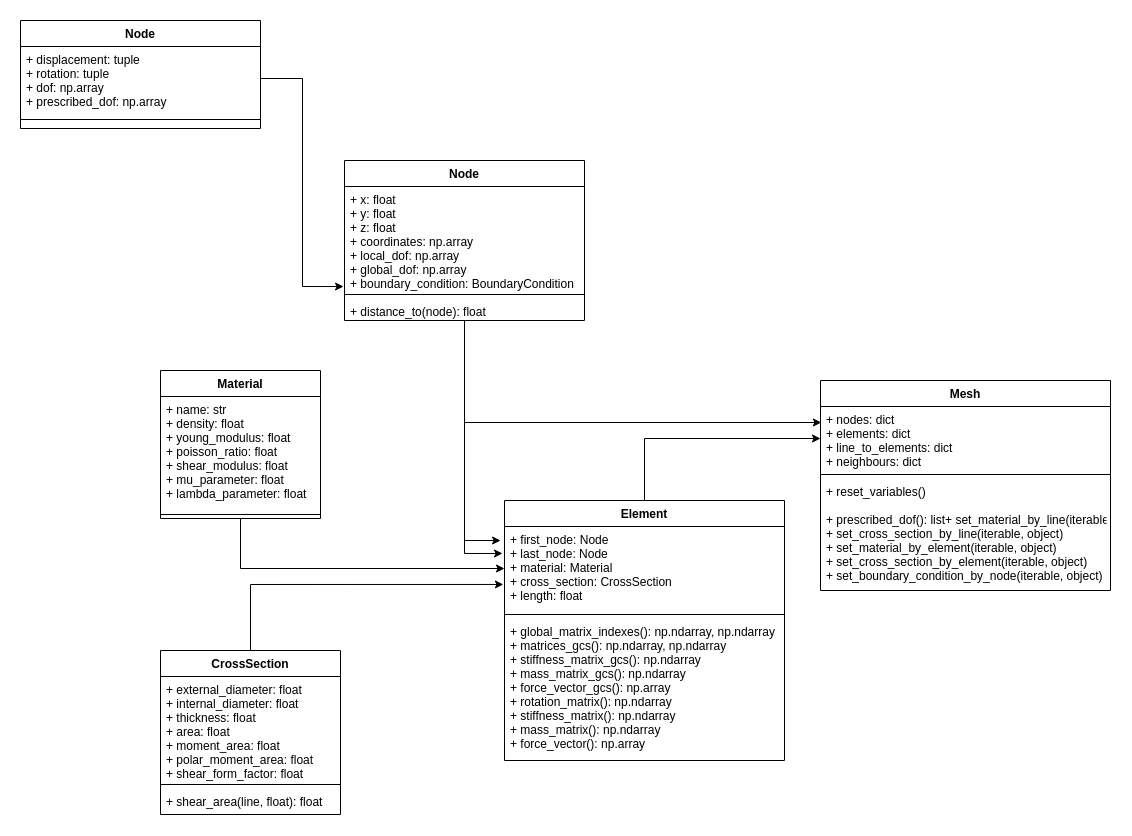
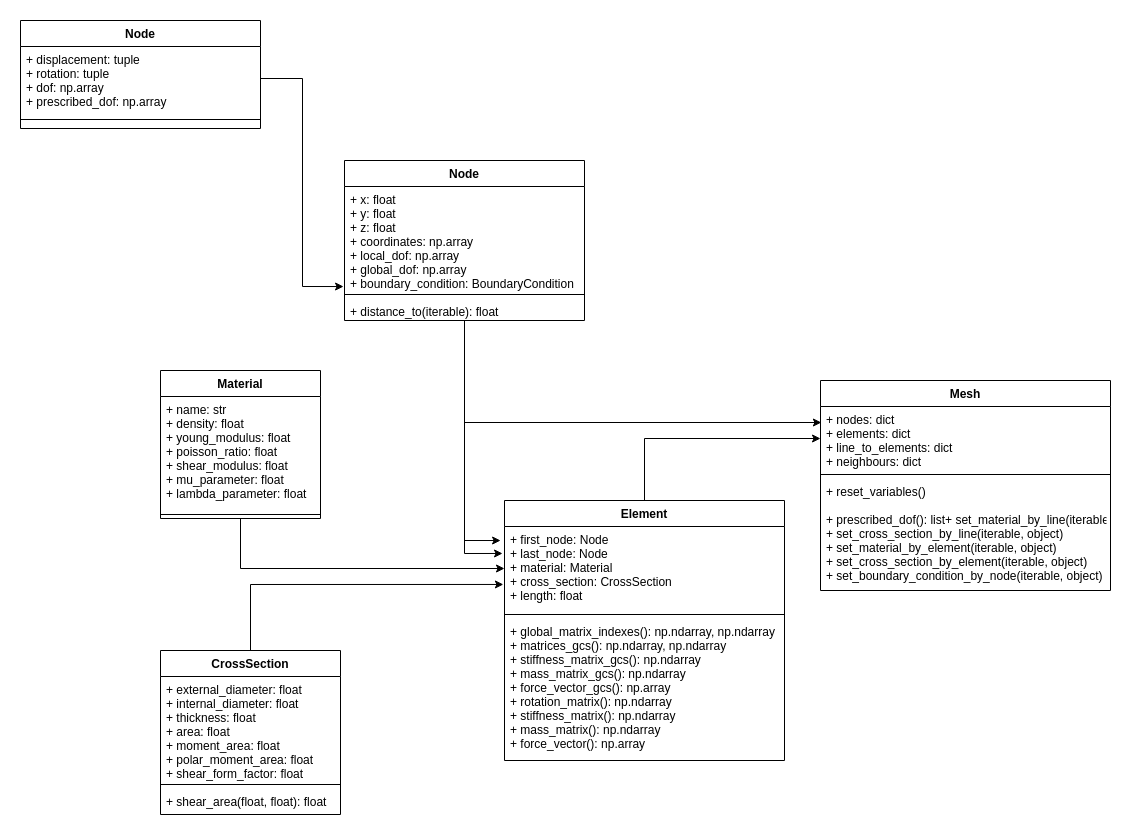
(430, 312) -> (440, 312)
(259, 802) -> (264, 802)
